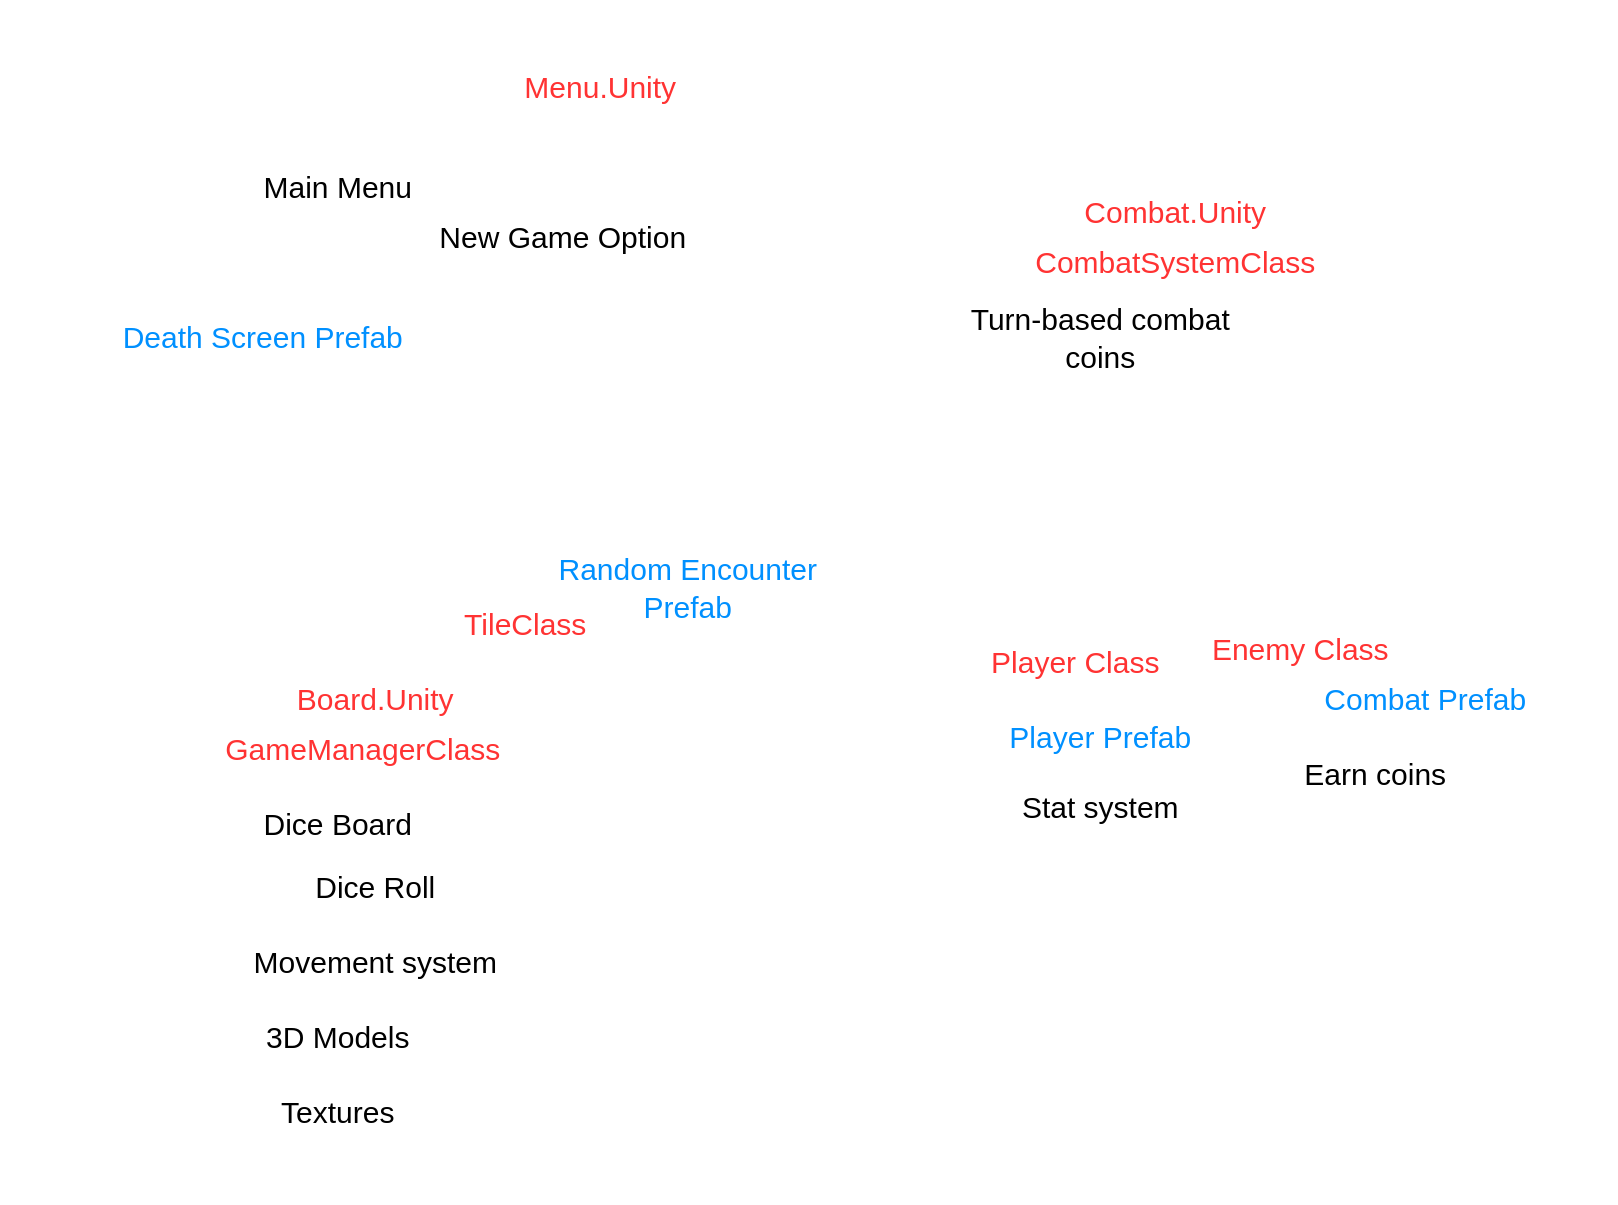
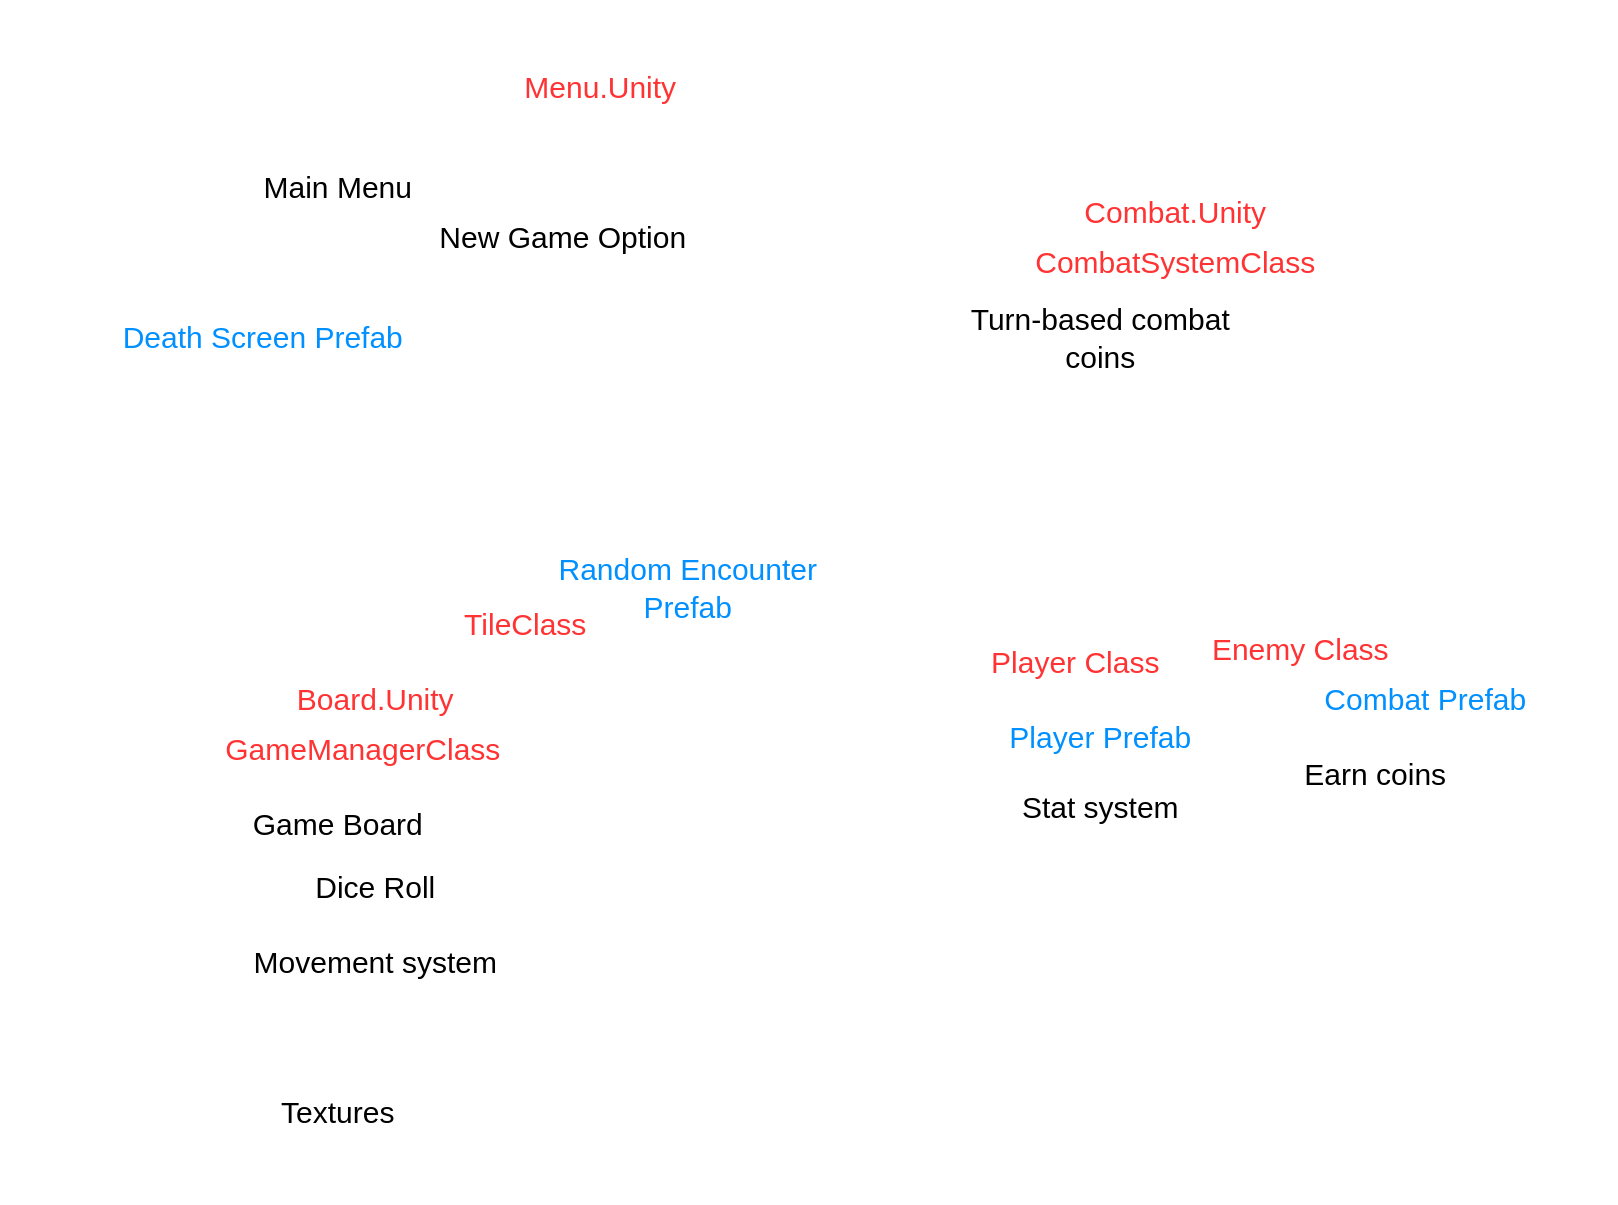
(339, 826) -> (339, 826)
(339, 1039) -> none
